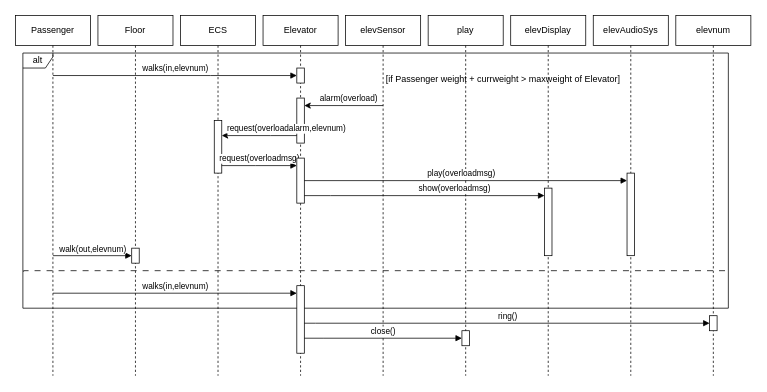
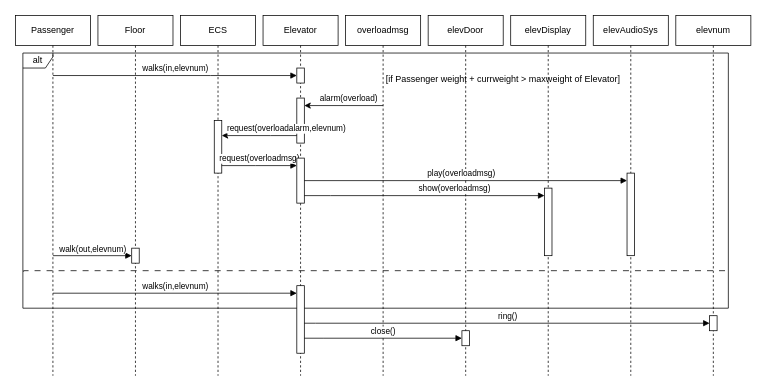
(383, 30) -> (383, 30)
(465, 30) -> (465, 30)
